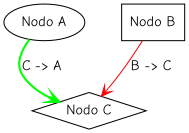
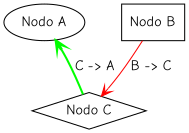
(22, 74) -> (73, 71)
